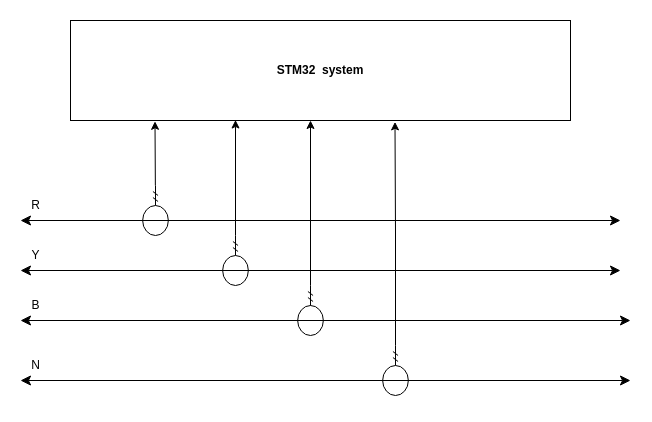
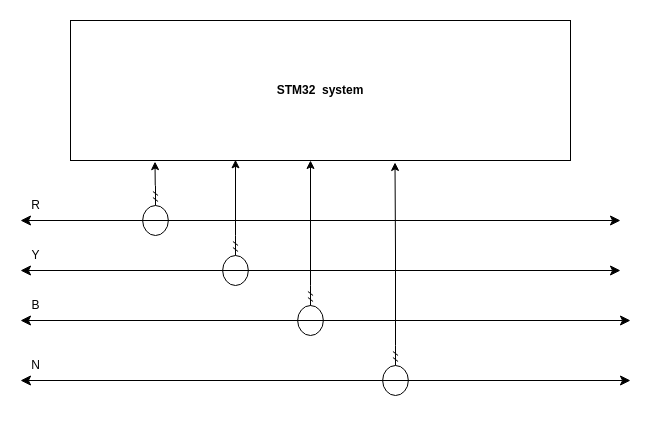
(321, 71) -> (321, 91)
